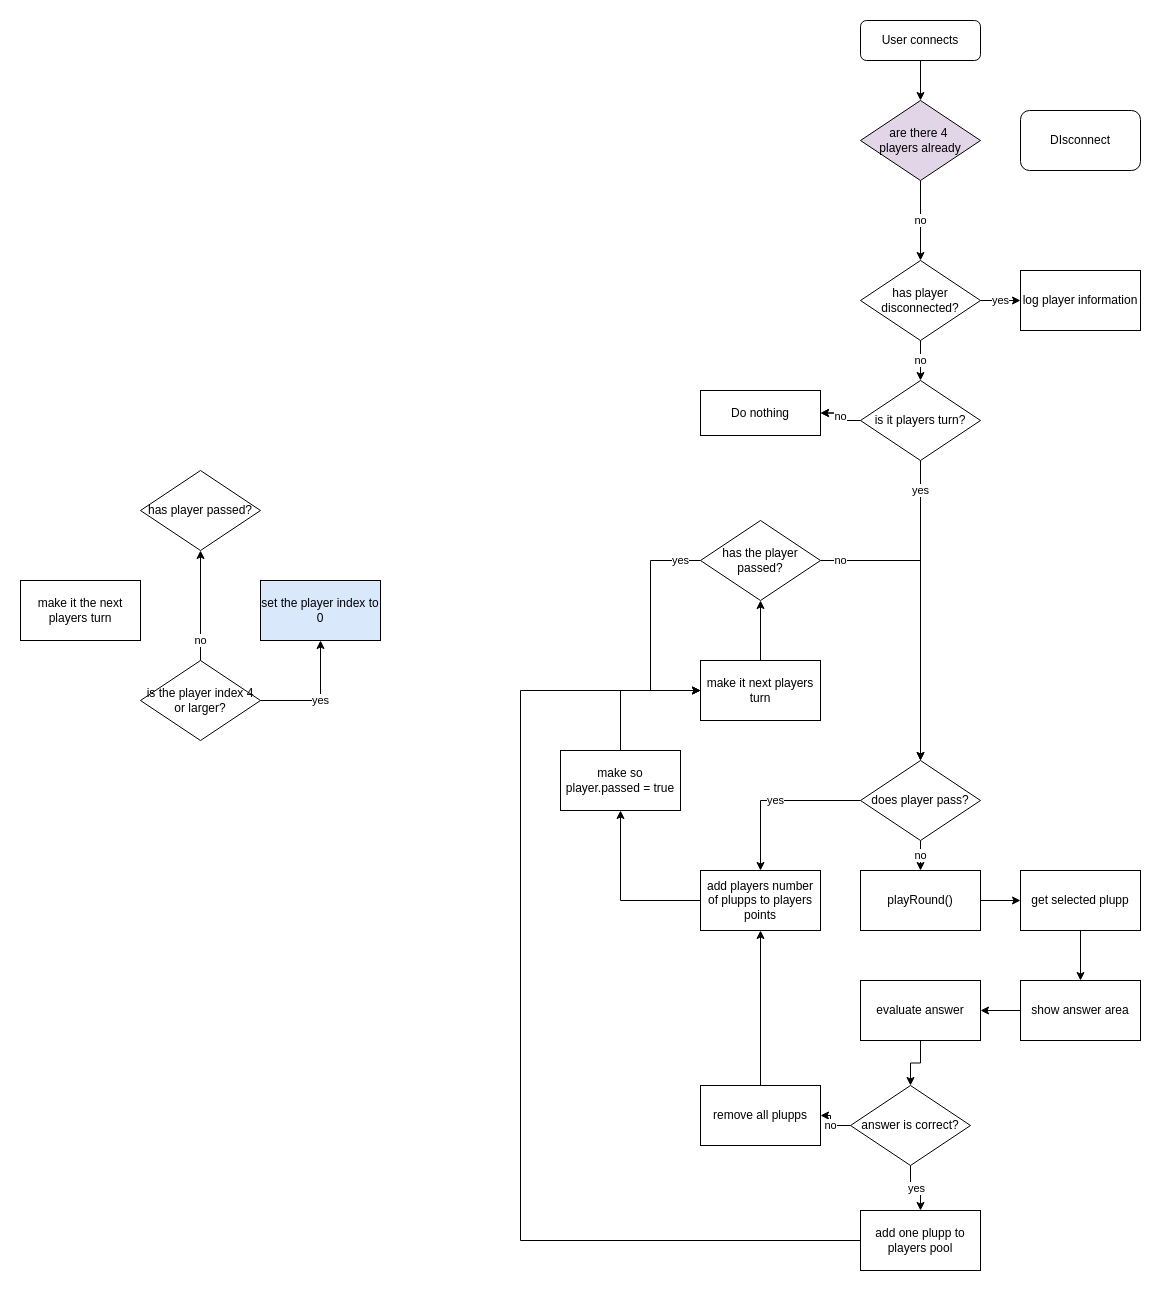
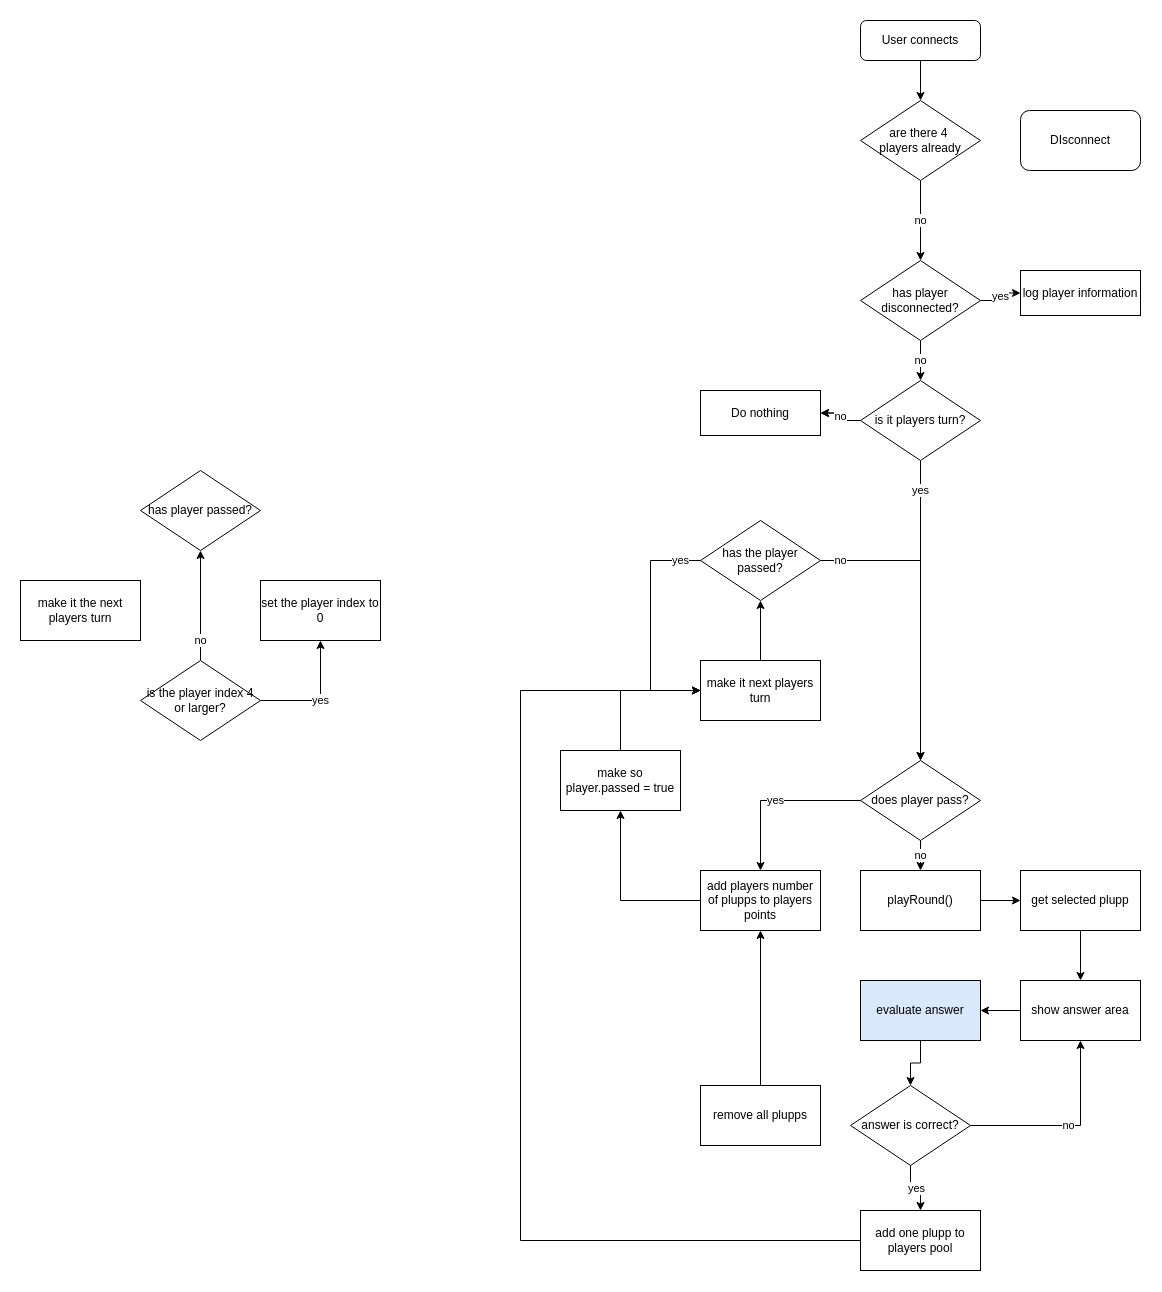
(921, 141) -> (921, 141)
(1081, 301) -> (1081, 293)
(321, 611) -> (321, 611)
(921, 1011) -> (921, 1011)
(835, 1126) -> (1065, 1126)
